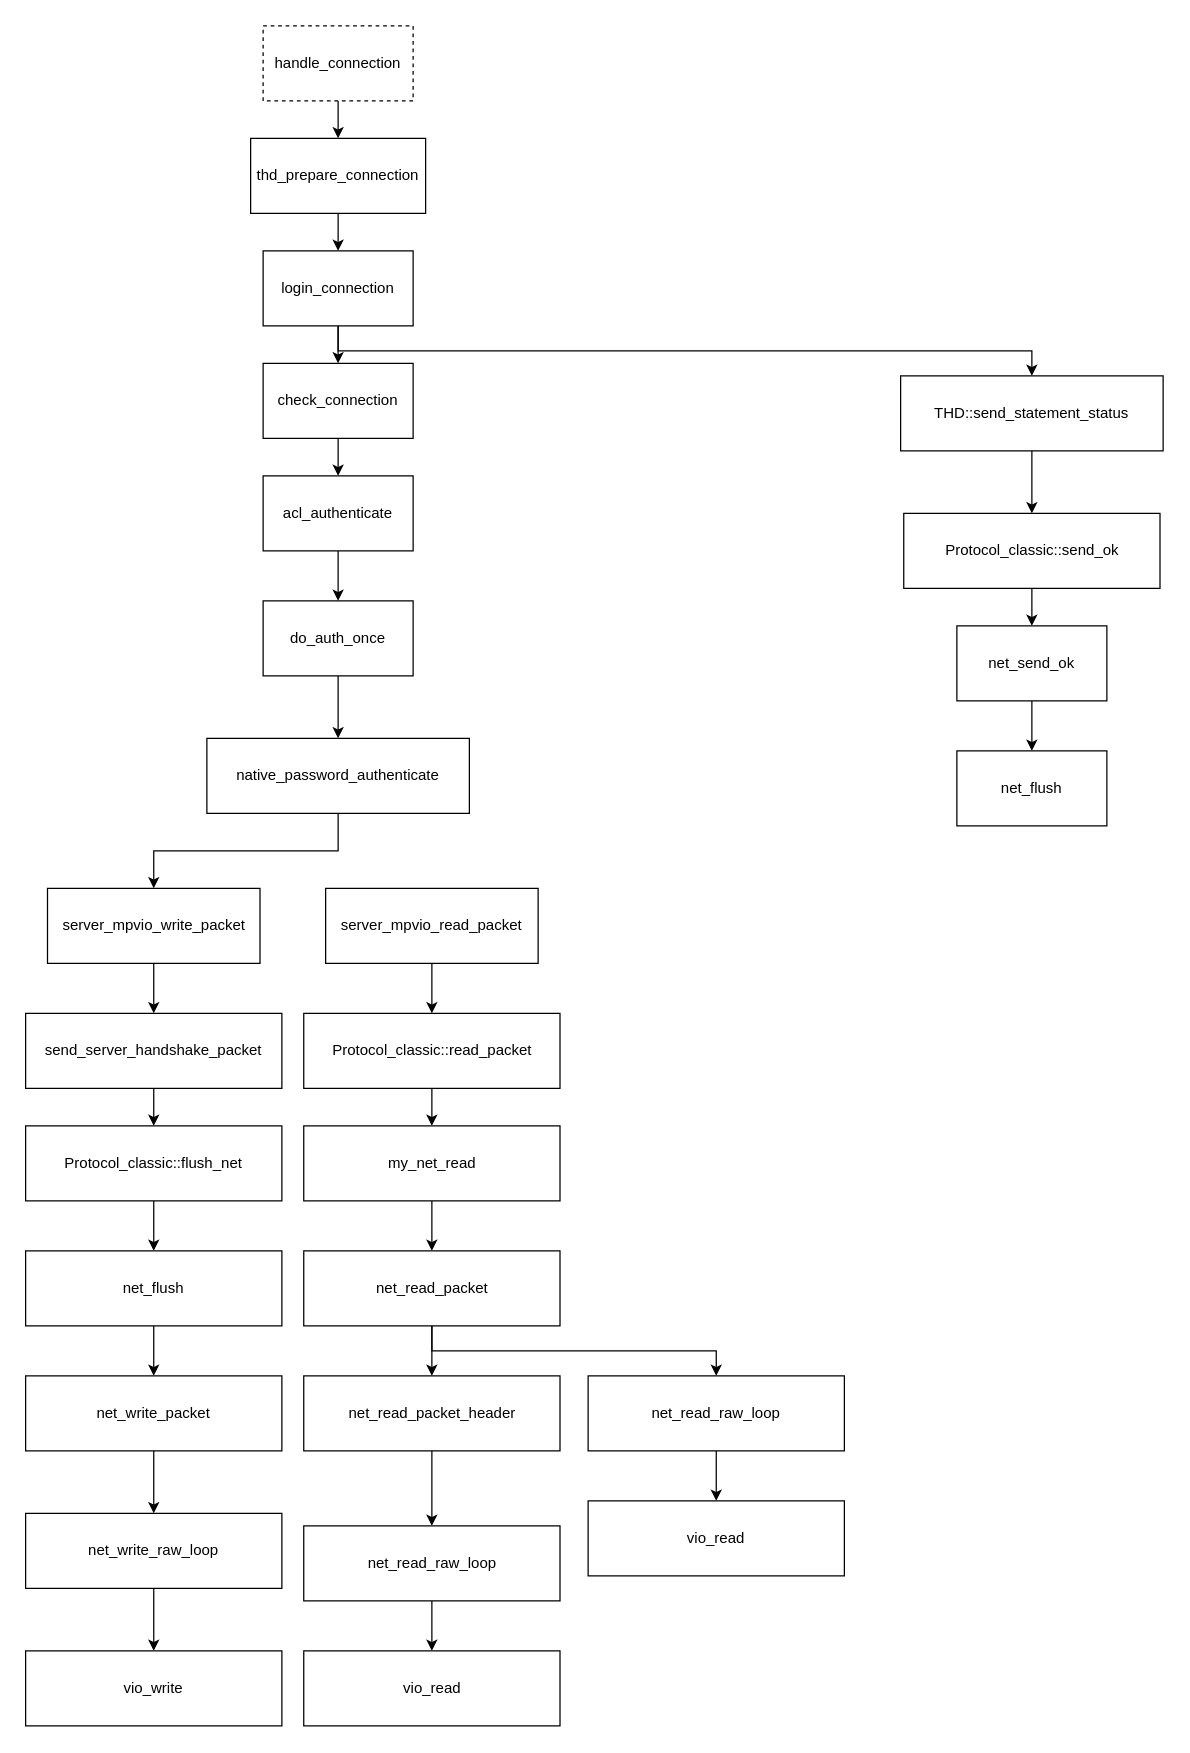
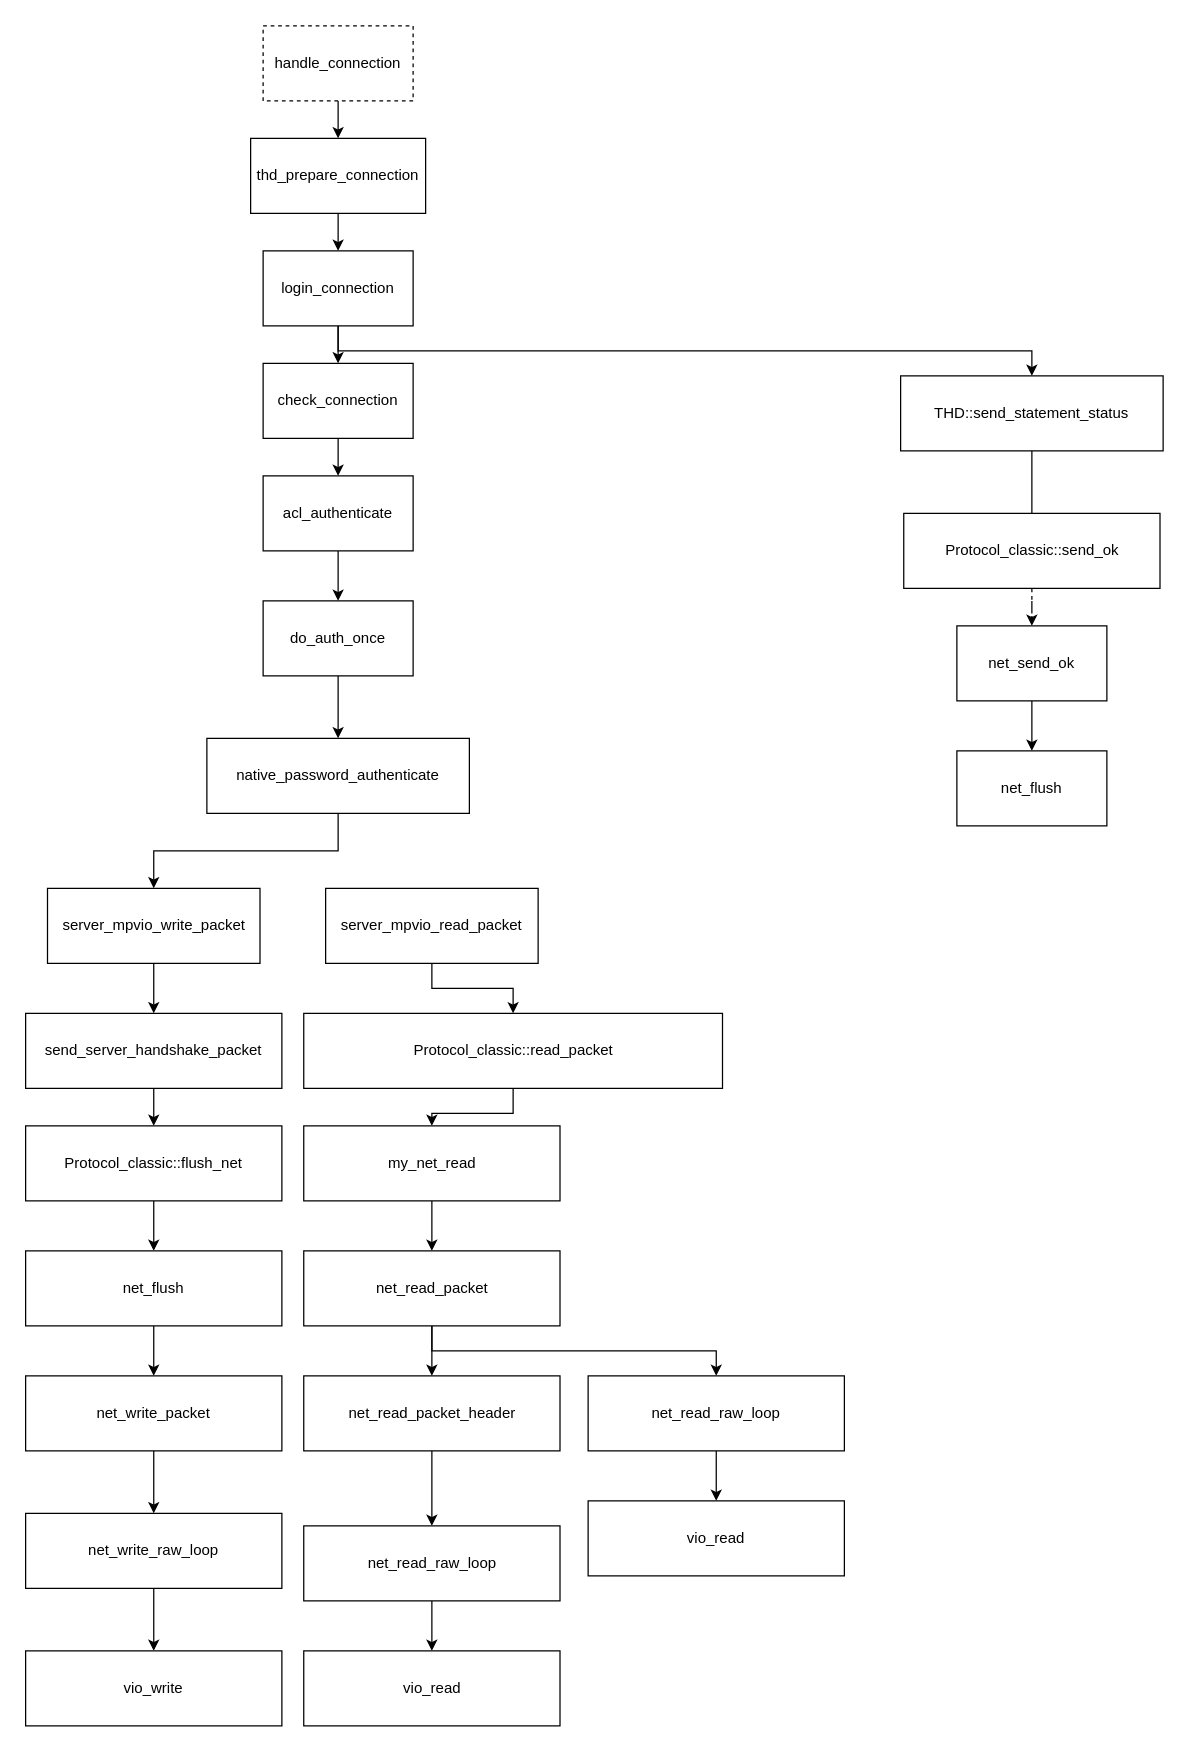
(1032, 503) -> (1032, 506)
(1032, 596) -> (1032, 596)
(432, 1051) -> (513, 1051)
